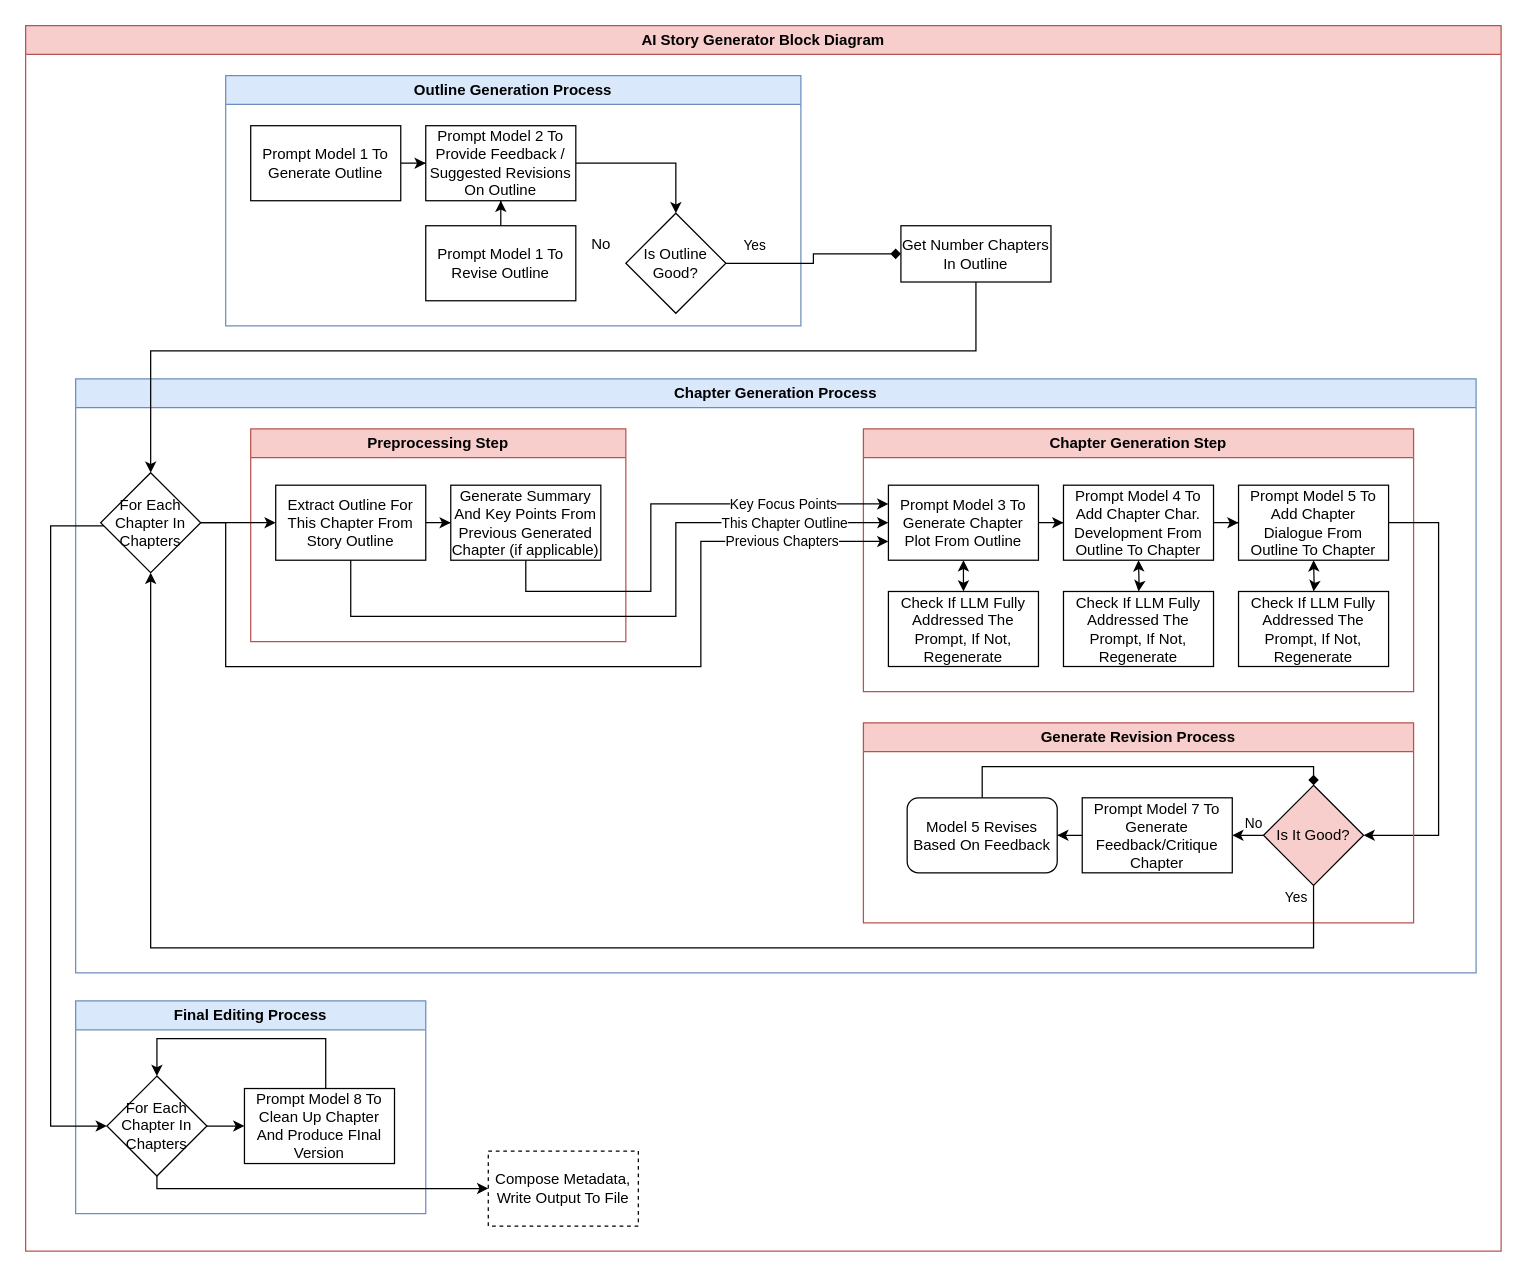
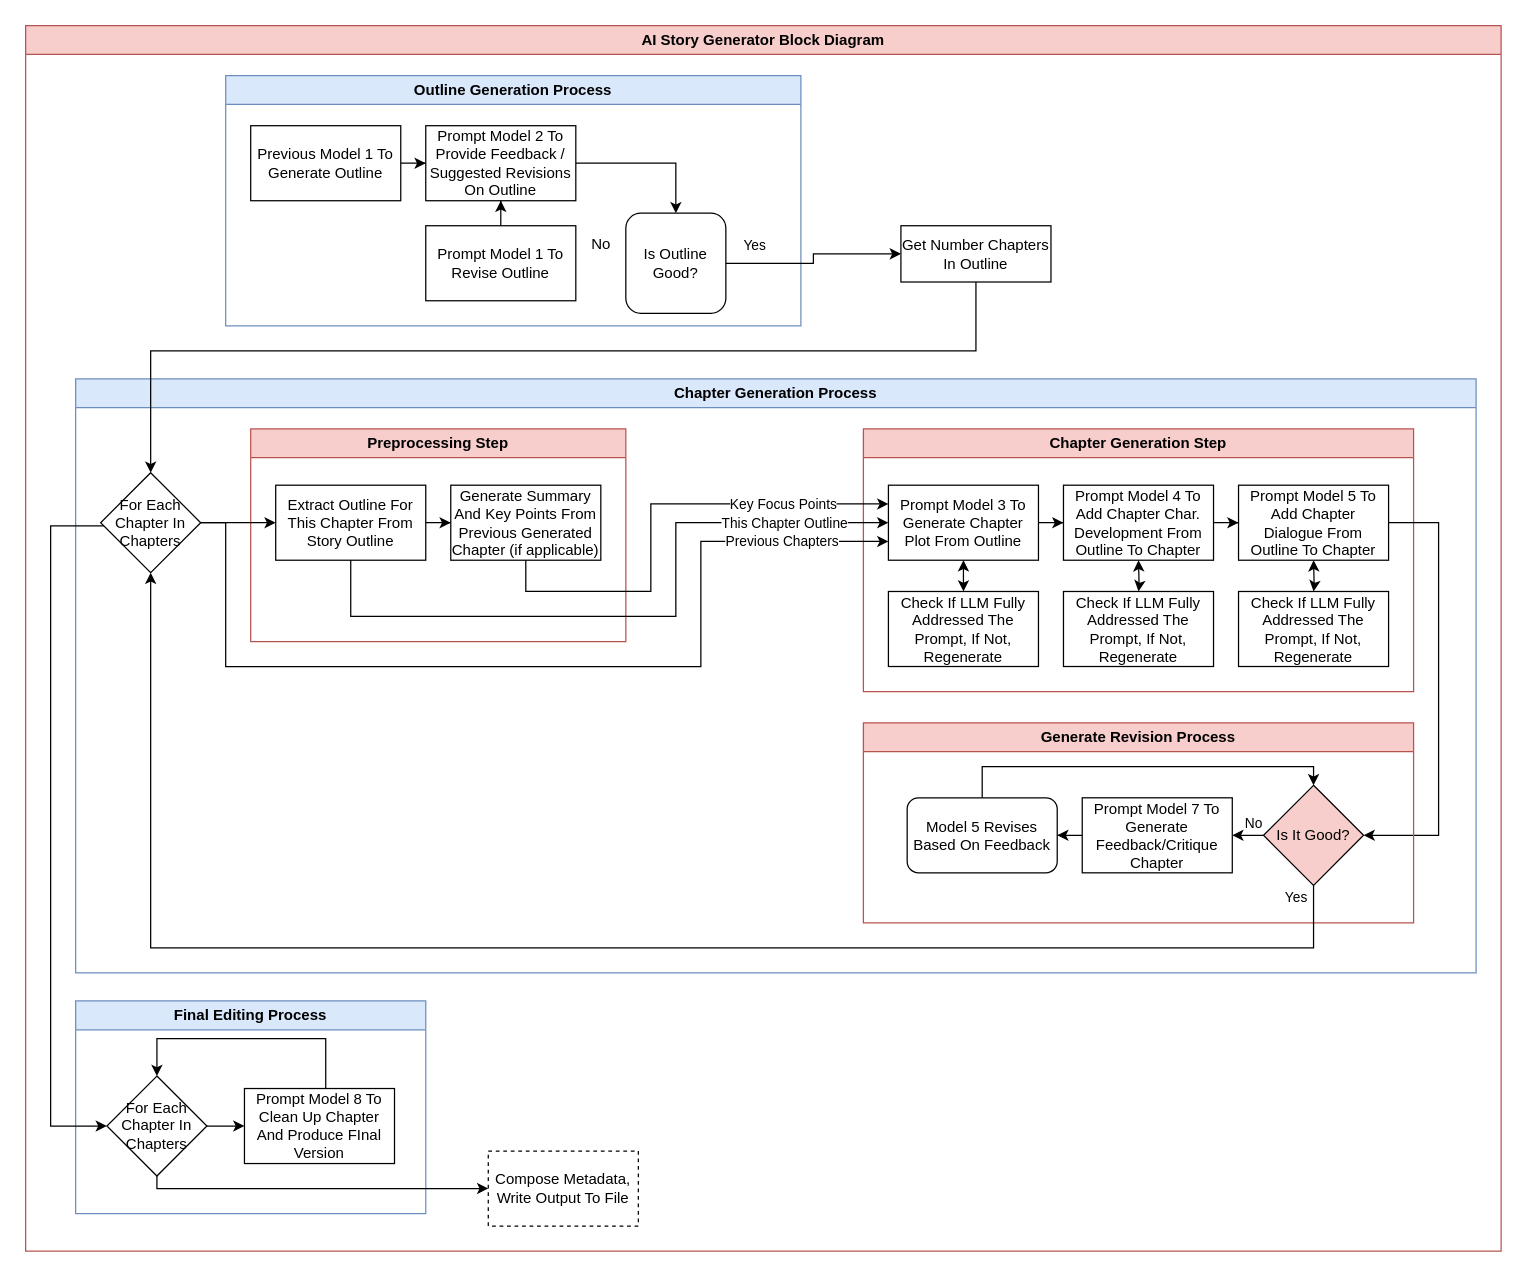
(326, 163) -> (326, 163)
(890, 254) -> (891, 254)
(676, 263) -> (676, 263)
(1313, 774) -> (1313, 775)
